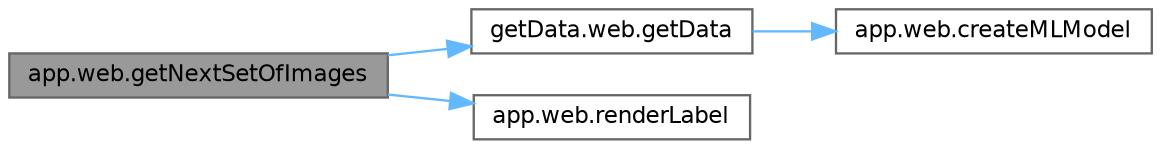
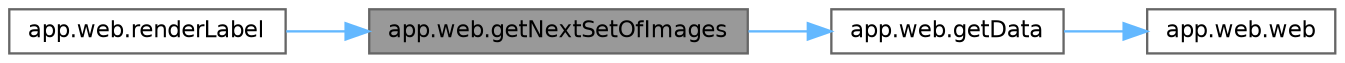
(612, 31) -> (947, 31)
(994, 31) -> (1241, 31)
(419, 98) -> (316, 31)
